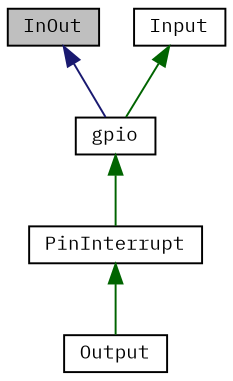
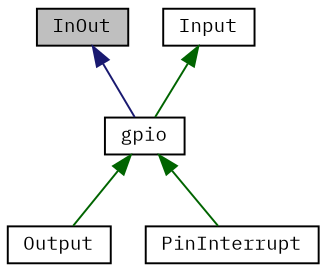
(116, 309) -> (96, 198)
